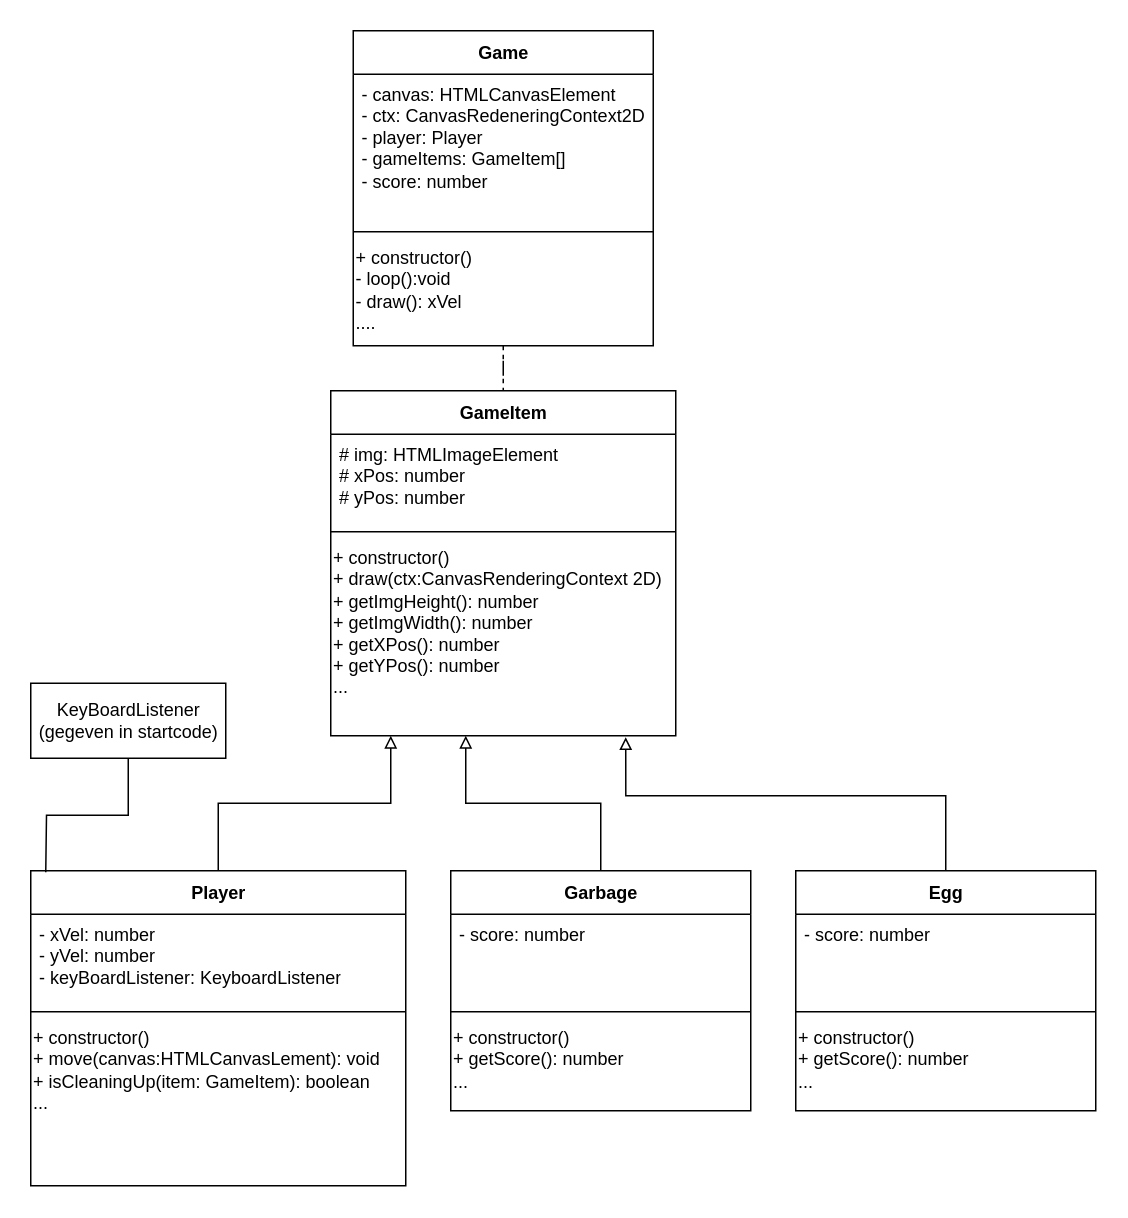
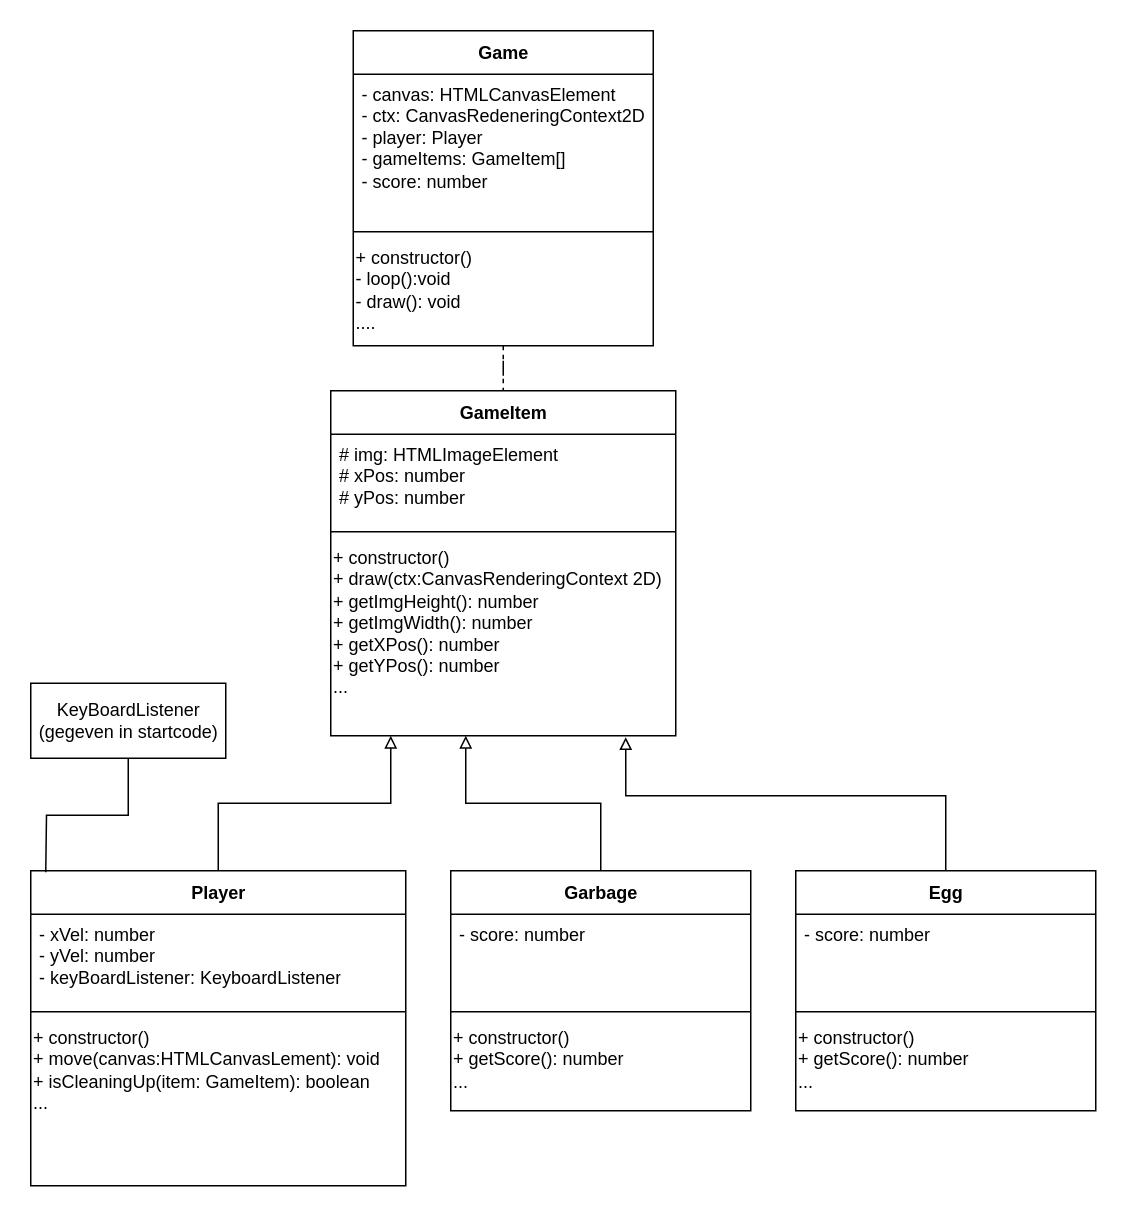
(430, 291) -> (430, 291)
